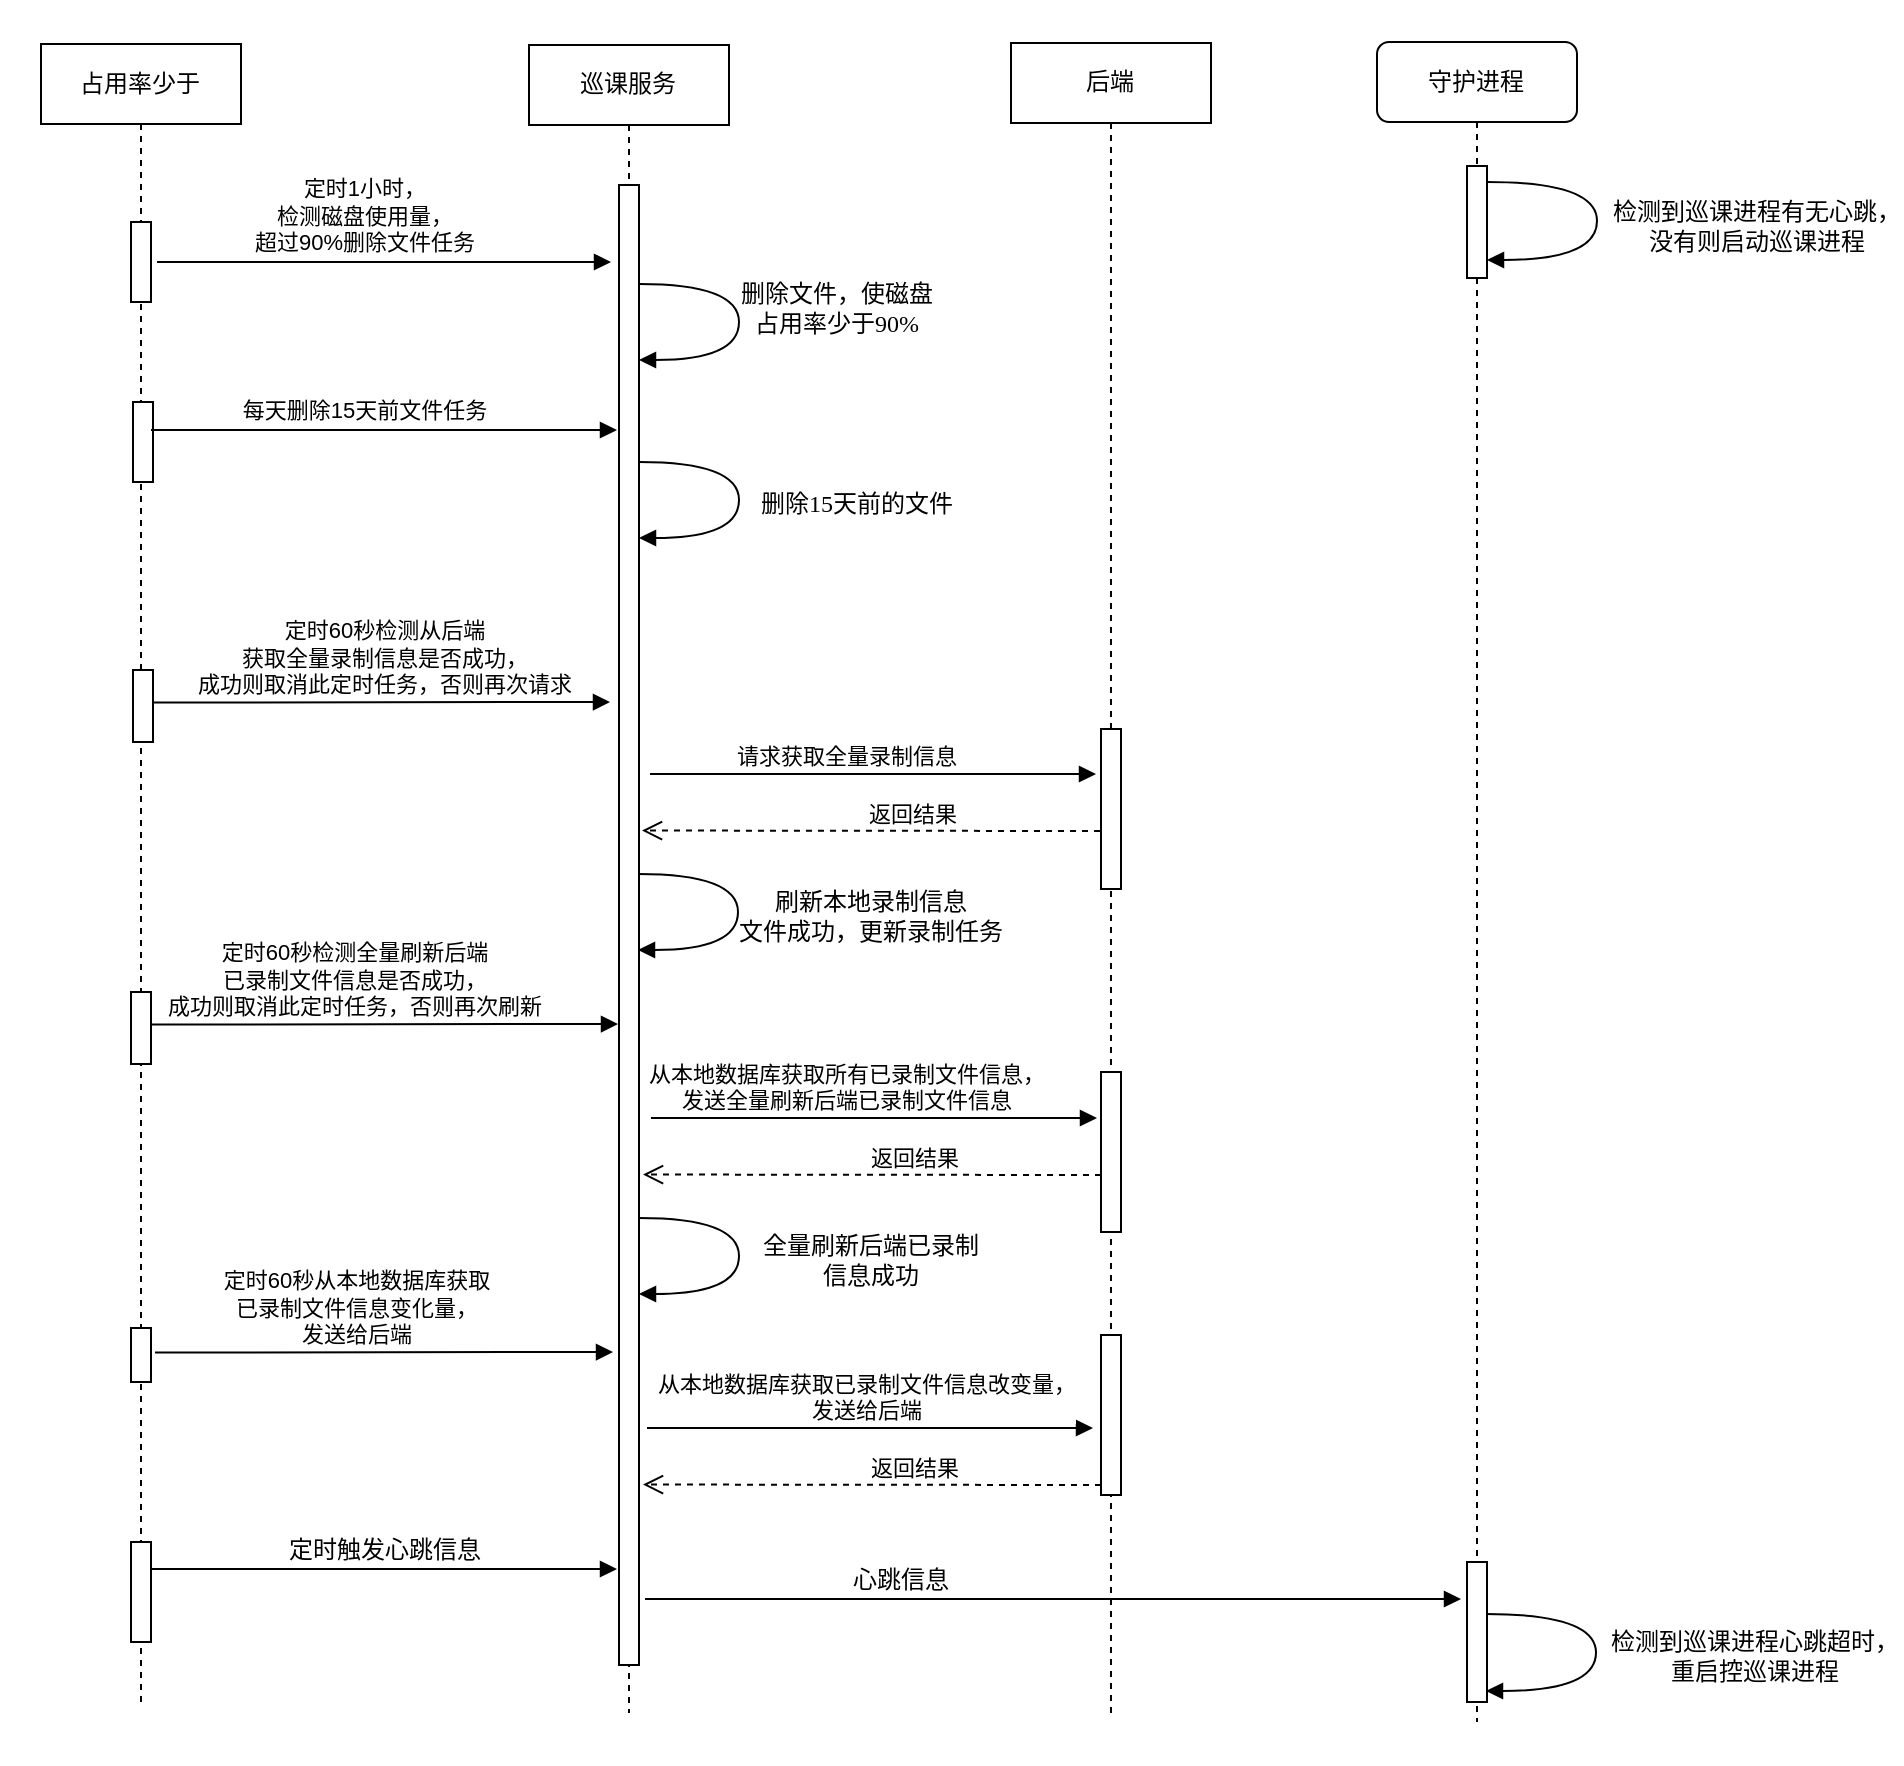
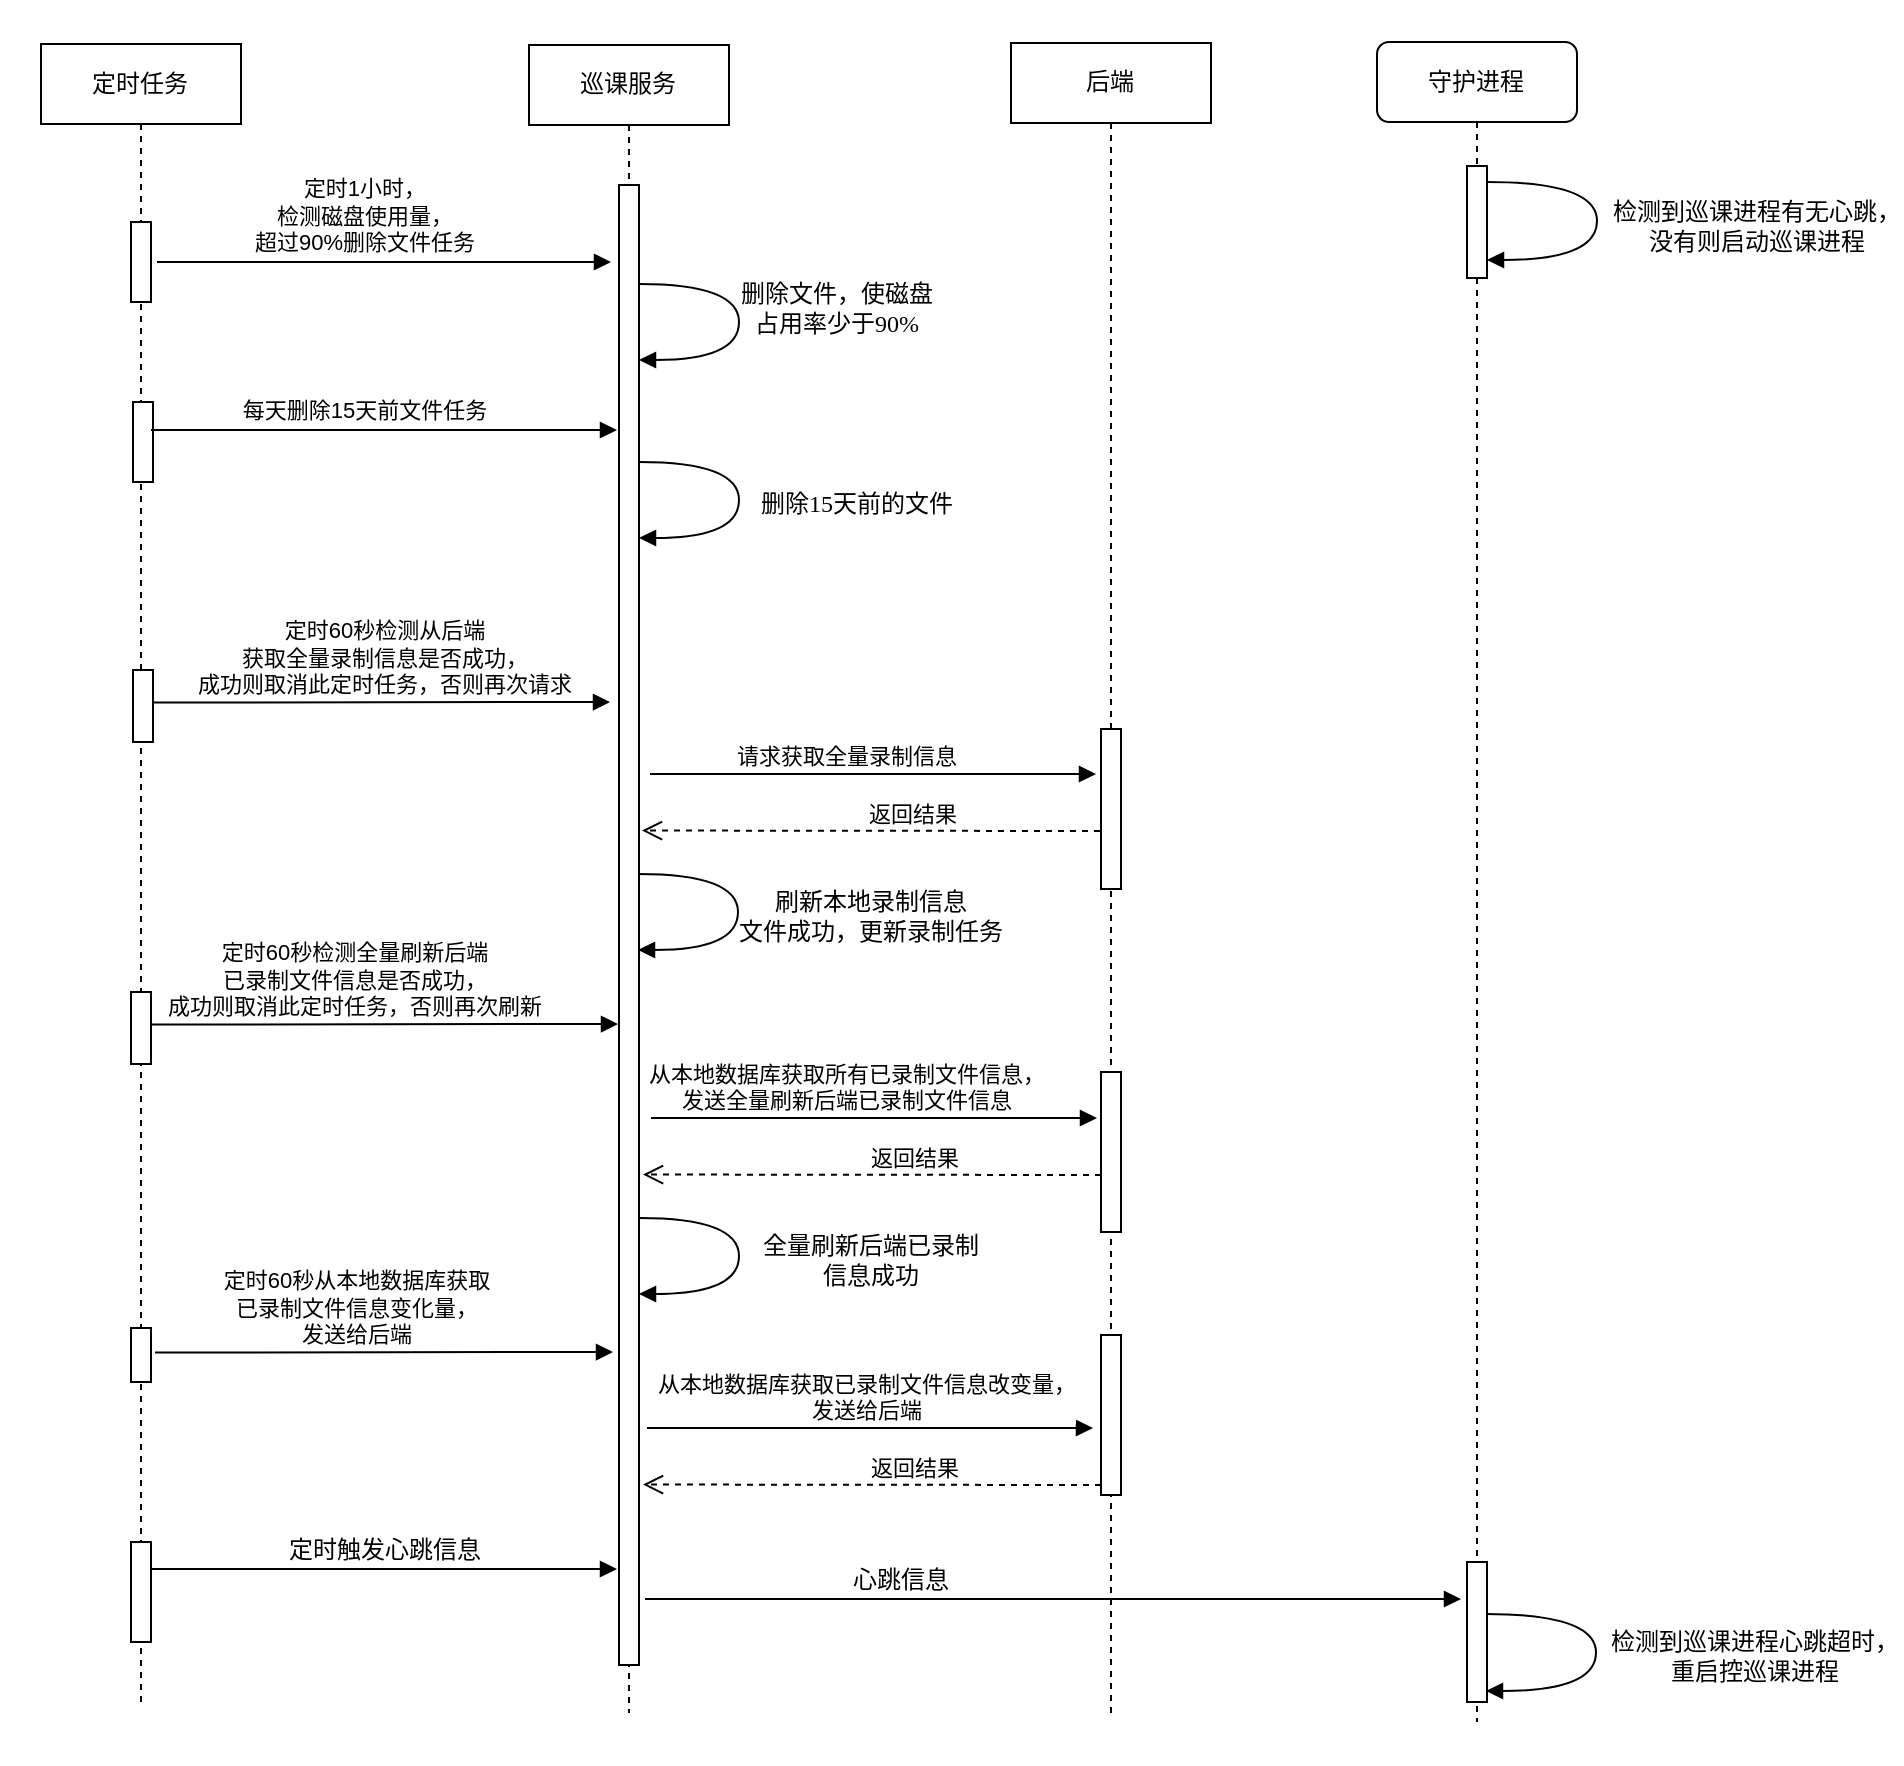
(141, 85) -> (141, 85)
